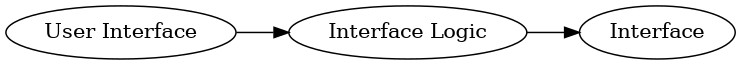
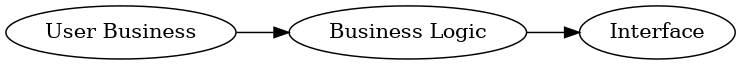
(121, 32) -> (121, 32)
(408, 32) -> (408, 32)
